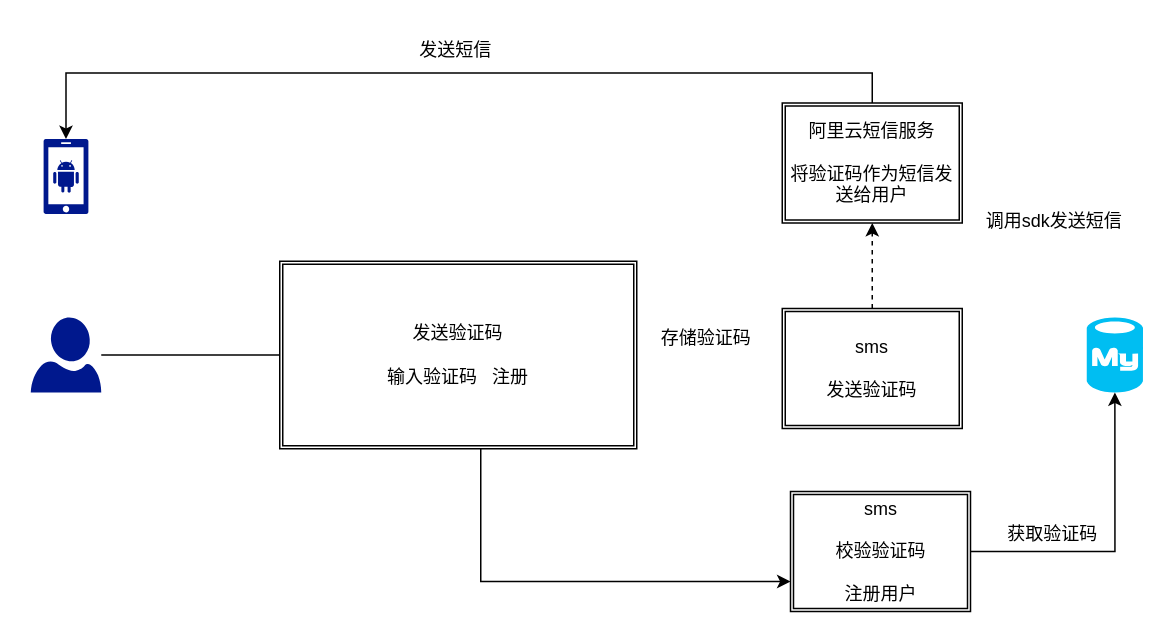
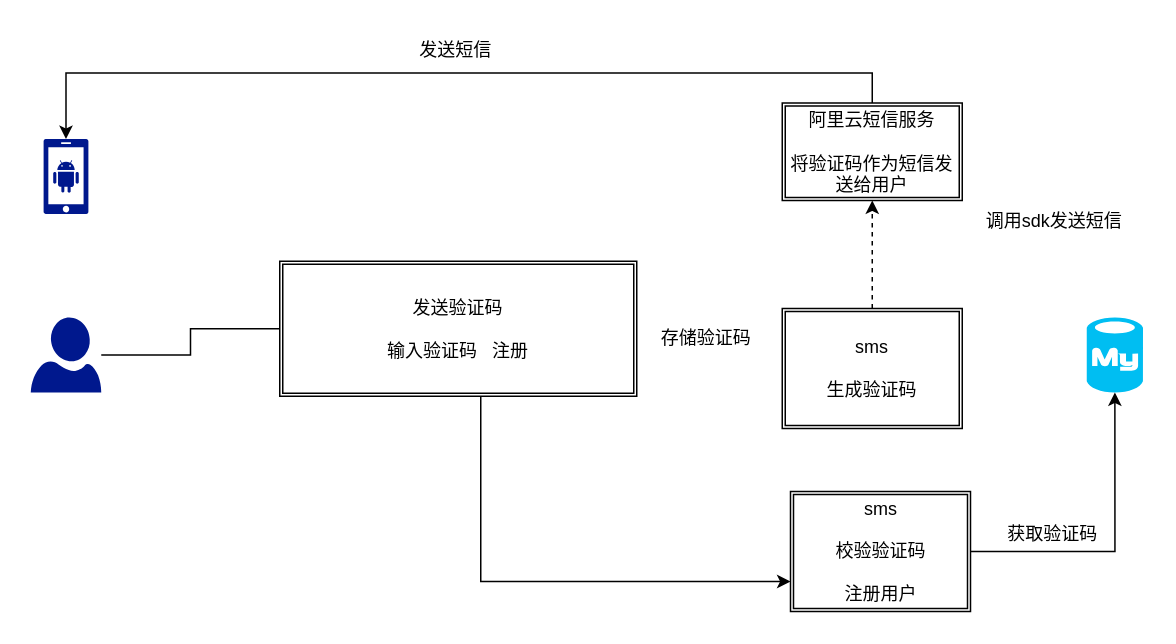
(872, 163) -> (872, 152)
(458, 355) -> (458, 329)
(872, 368) -> (872, 368)
